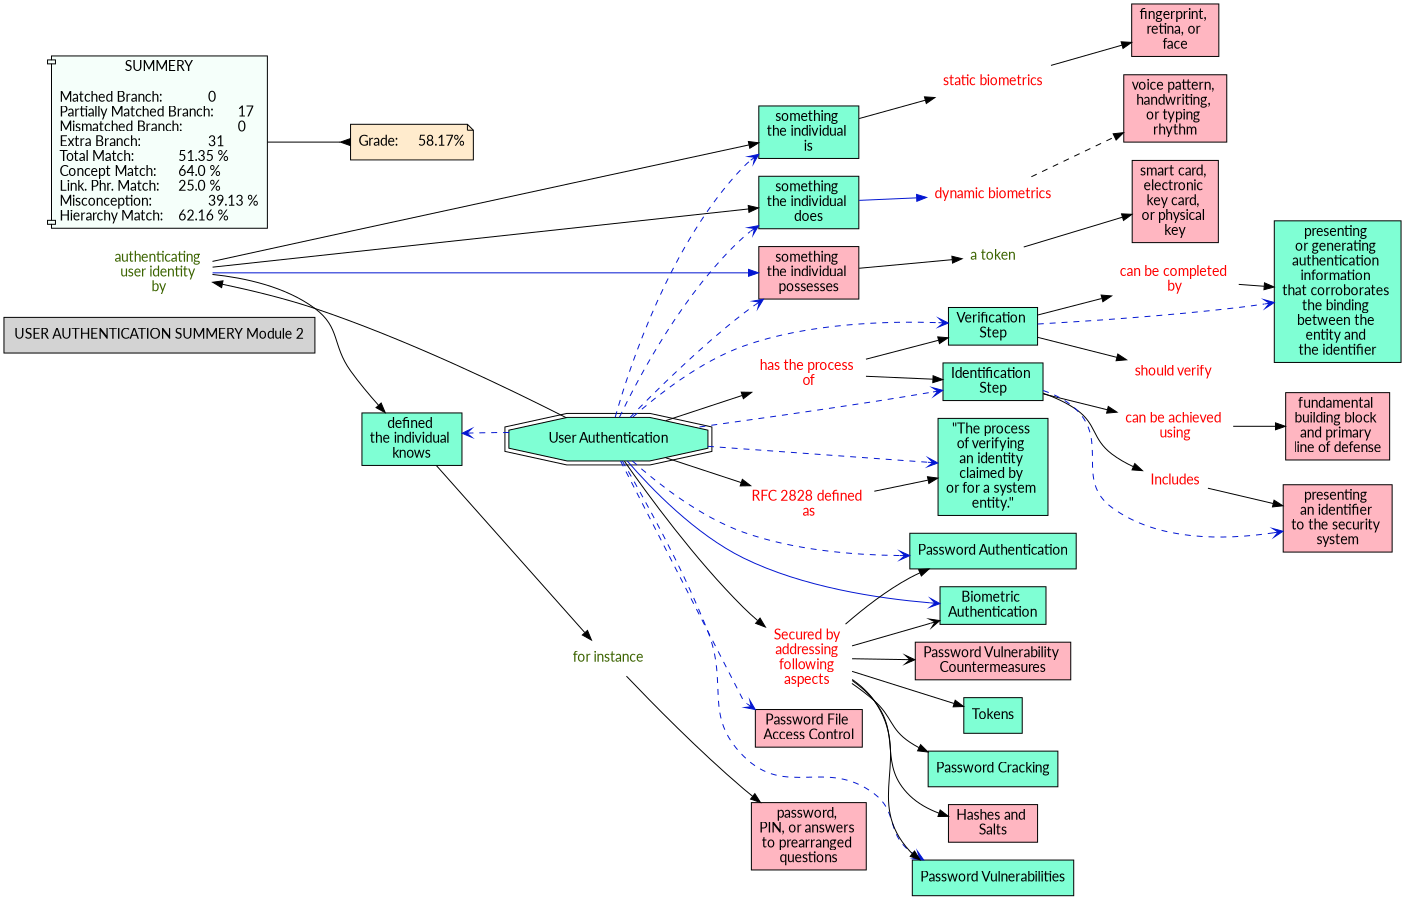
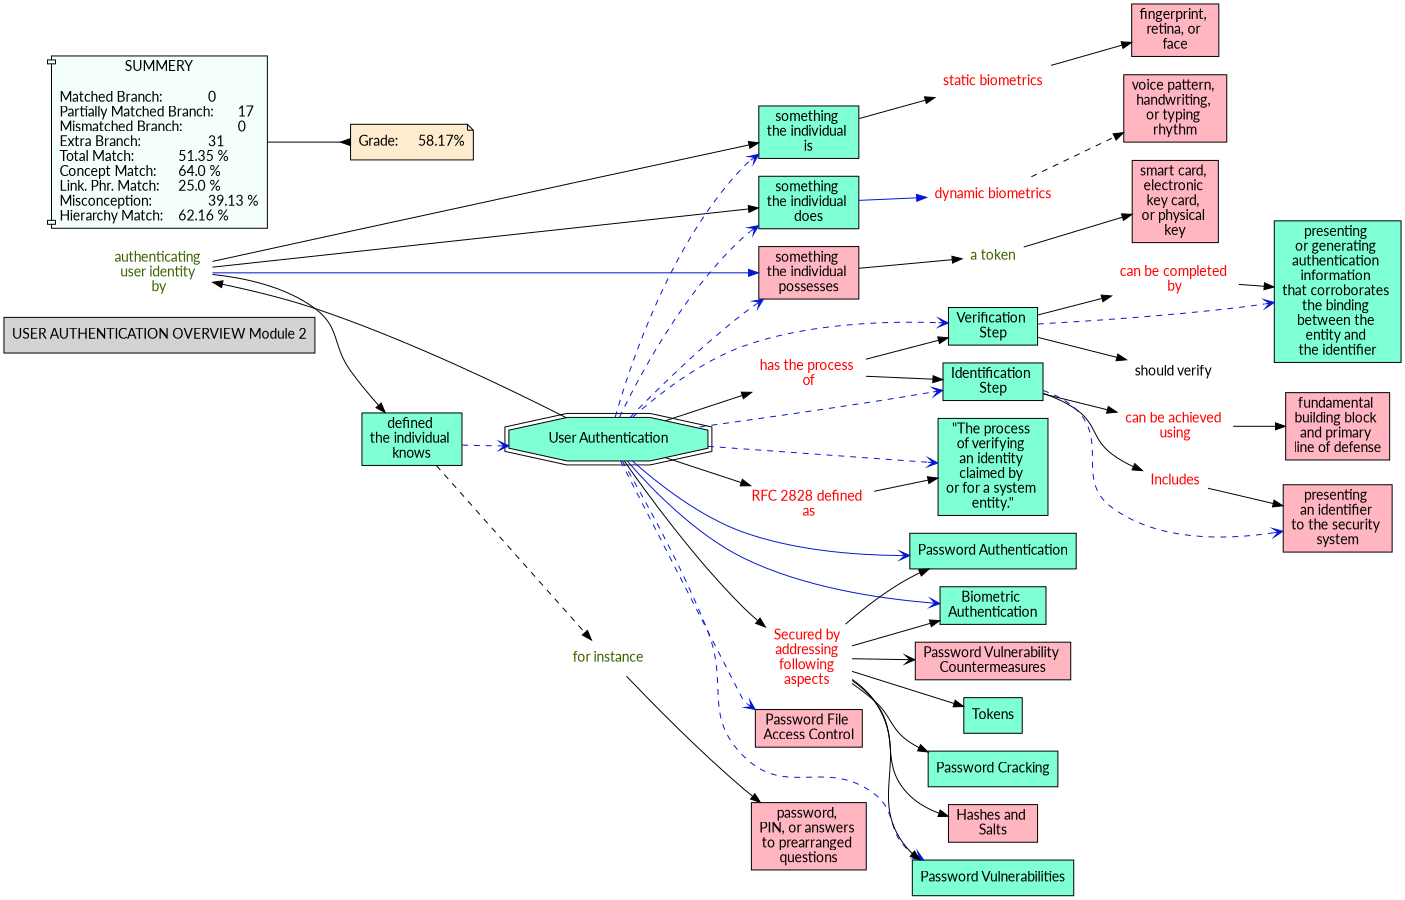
(159, 335) -> (159, 335)
(1175, 372) -> (1175, 372)
(491, 433) -> (481, 446)
(756, 536) -> (756, 536)
(511, 549) -> (511, 549)
(891, 635) -> (891, 635)
